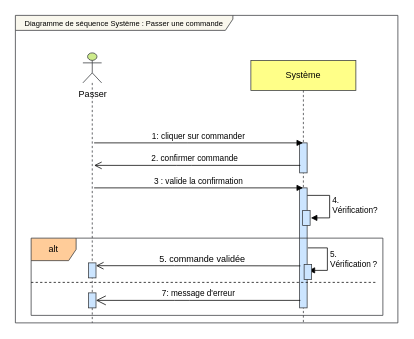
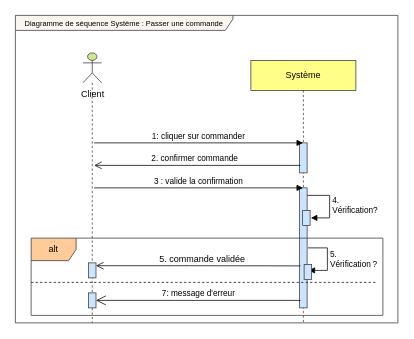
(93, 94) -> (93, 94)
